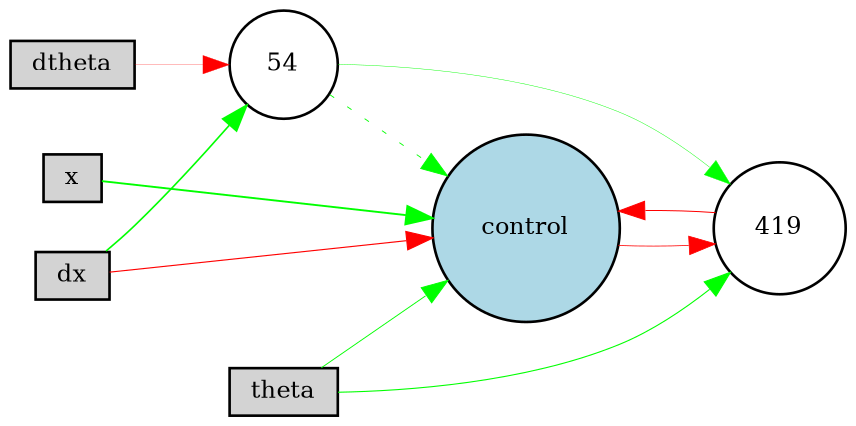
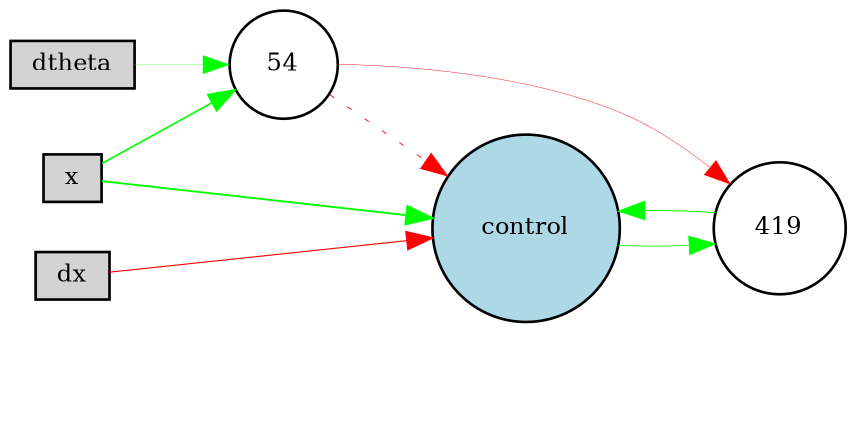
(169, 65) -> (169, 65)
(533, 86) -> (533, 86)
(377, 128) -> (377, 128)
(154, 206) -> (157, 133)
(680, 211) -> (680, 211)
(654, 246) -> (654, 246)
(284, 392) -> none
